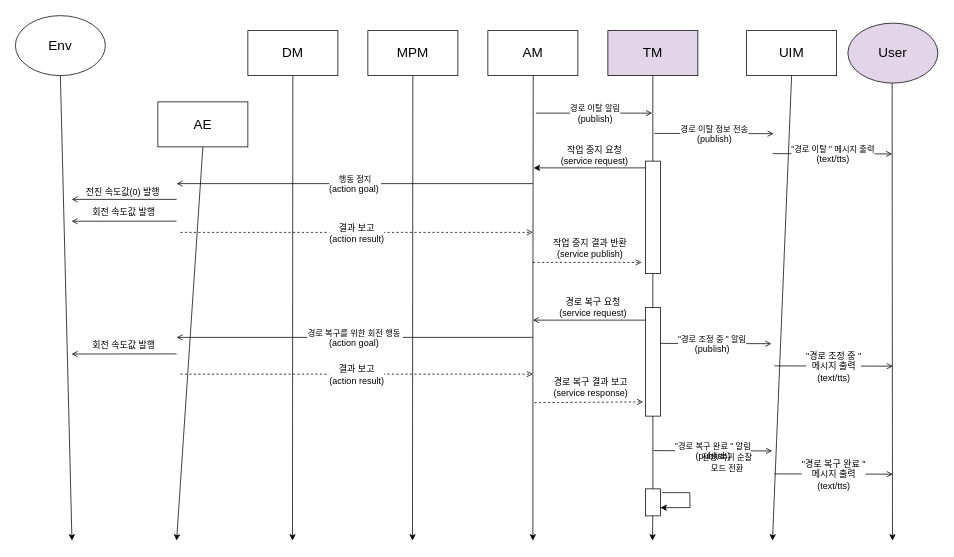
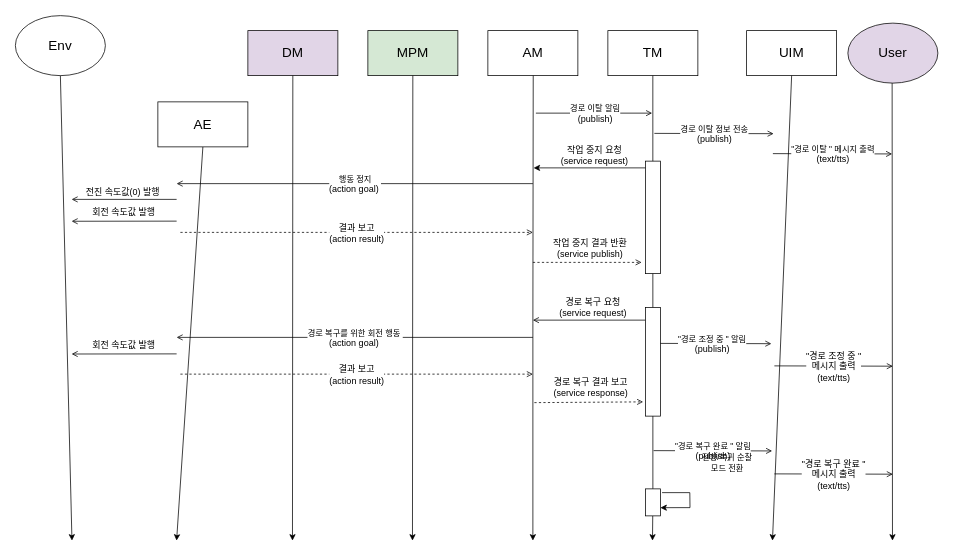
(293, 53) -> (293, 53)
(413, 53) -> (413, 53)
(653, 53) -> (653, 53)
